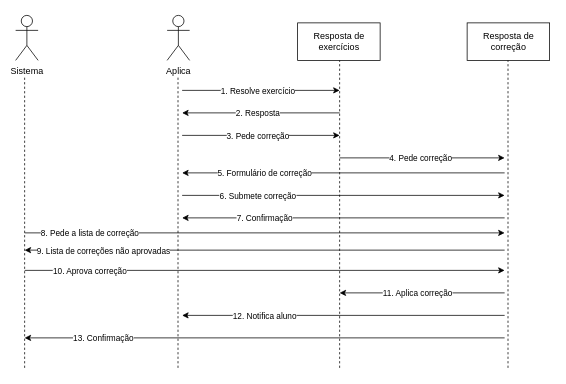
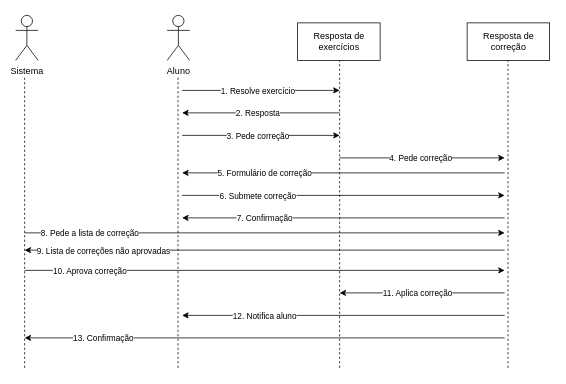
(179, 71) -> (179, 71)
